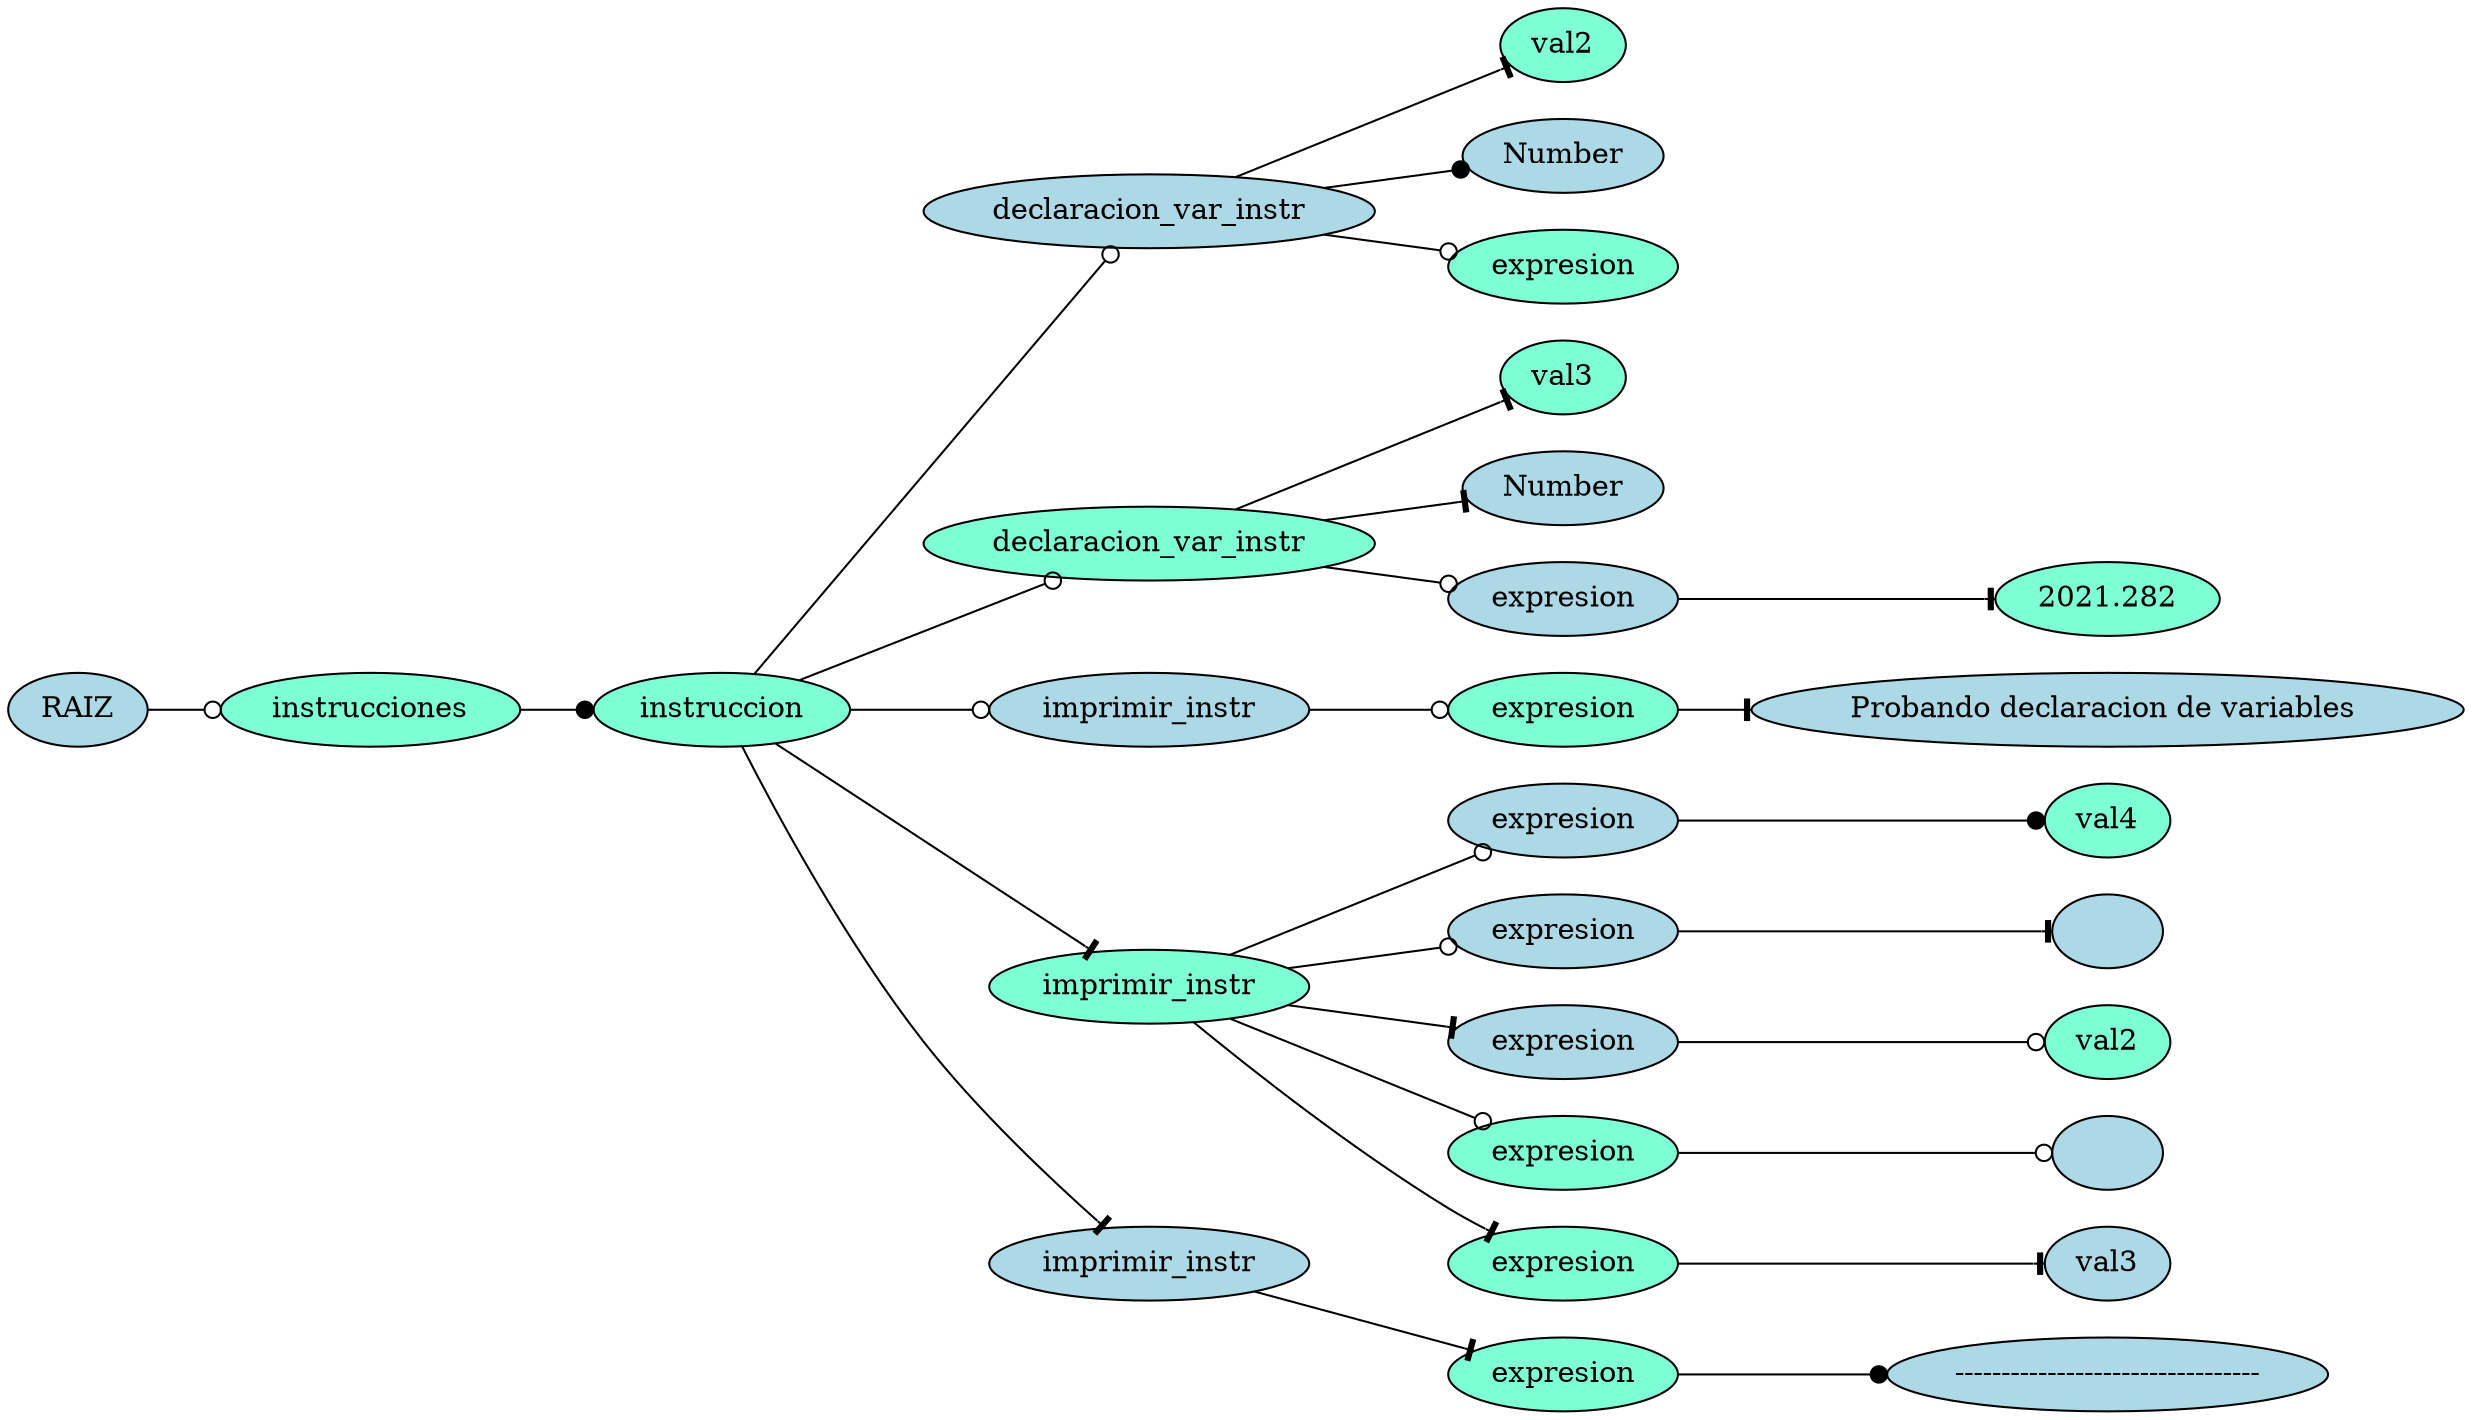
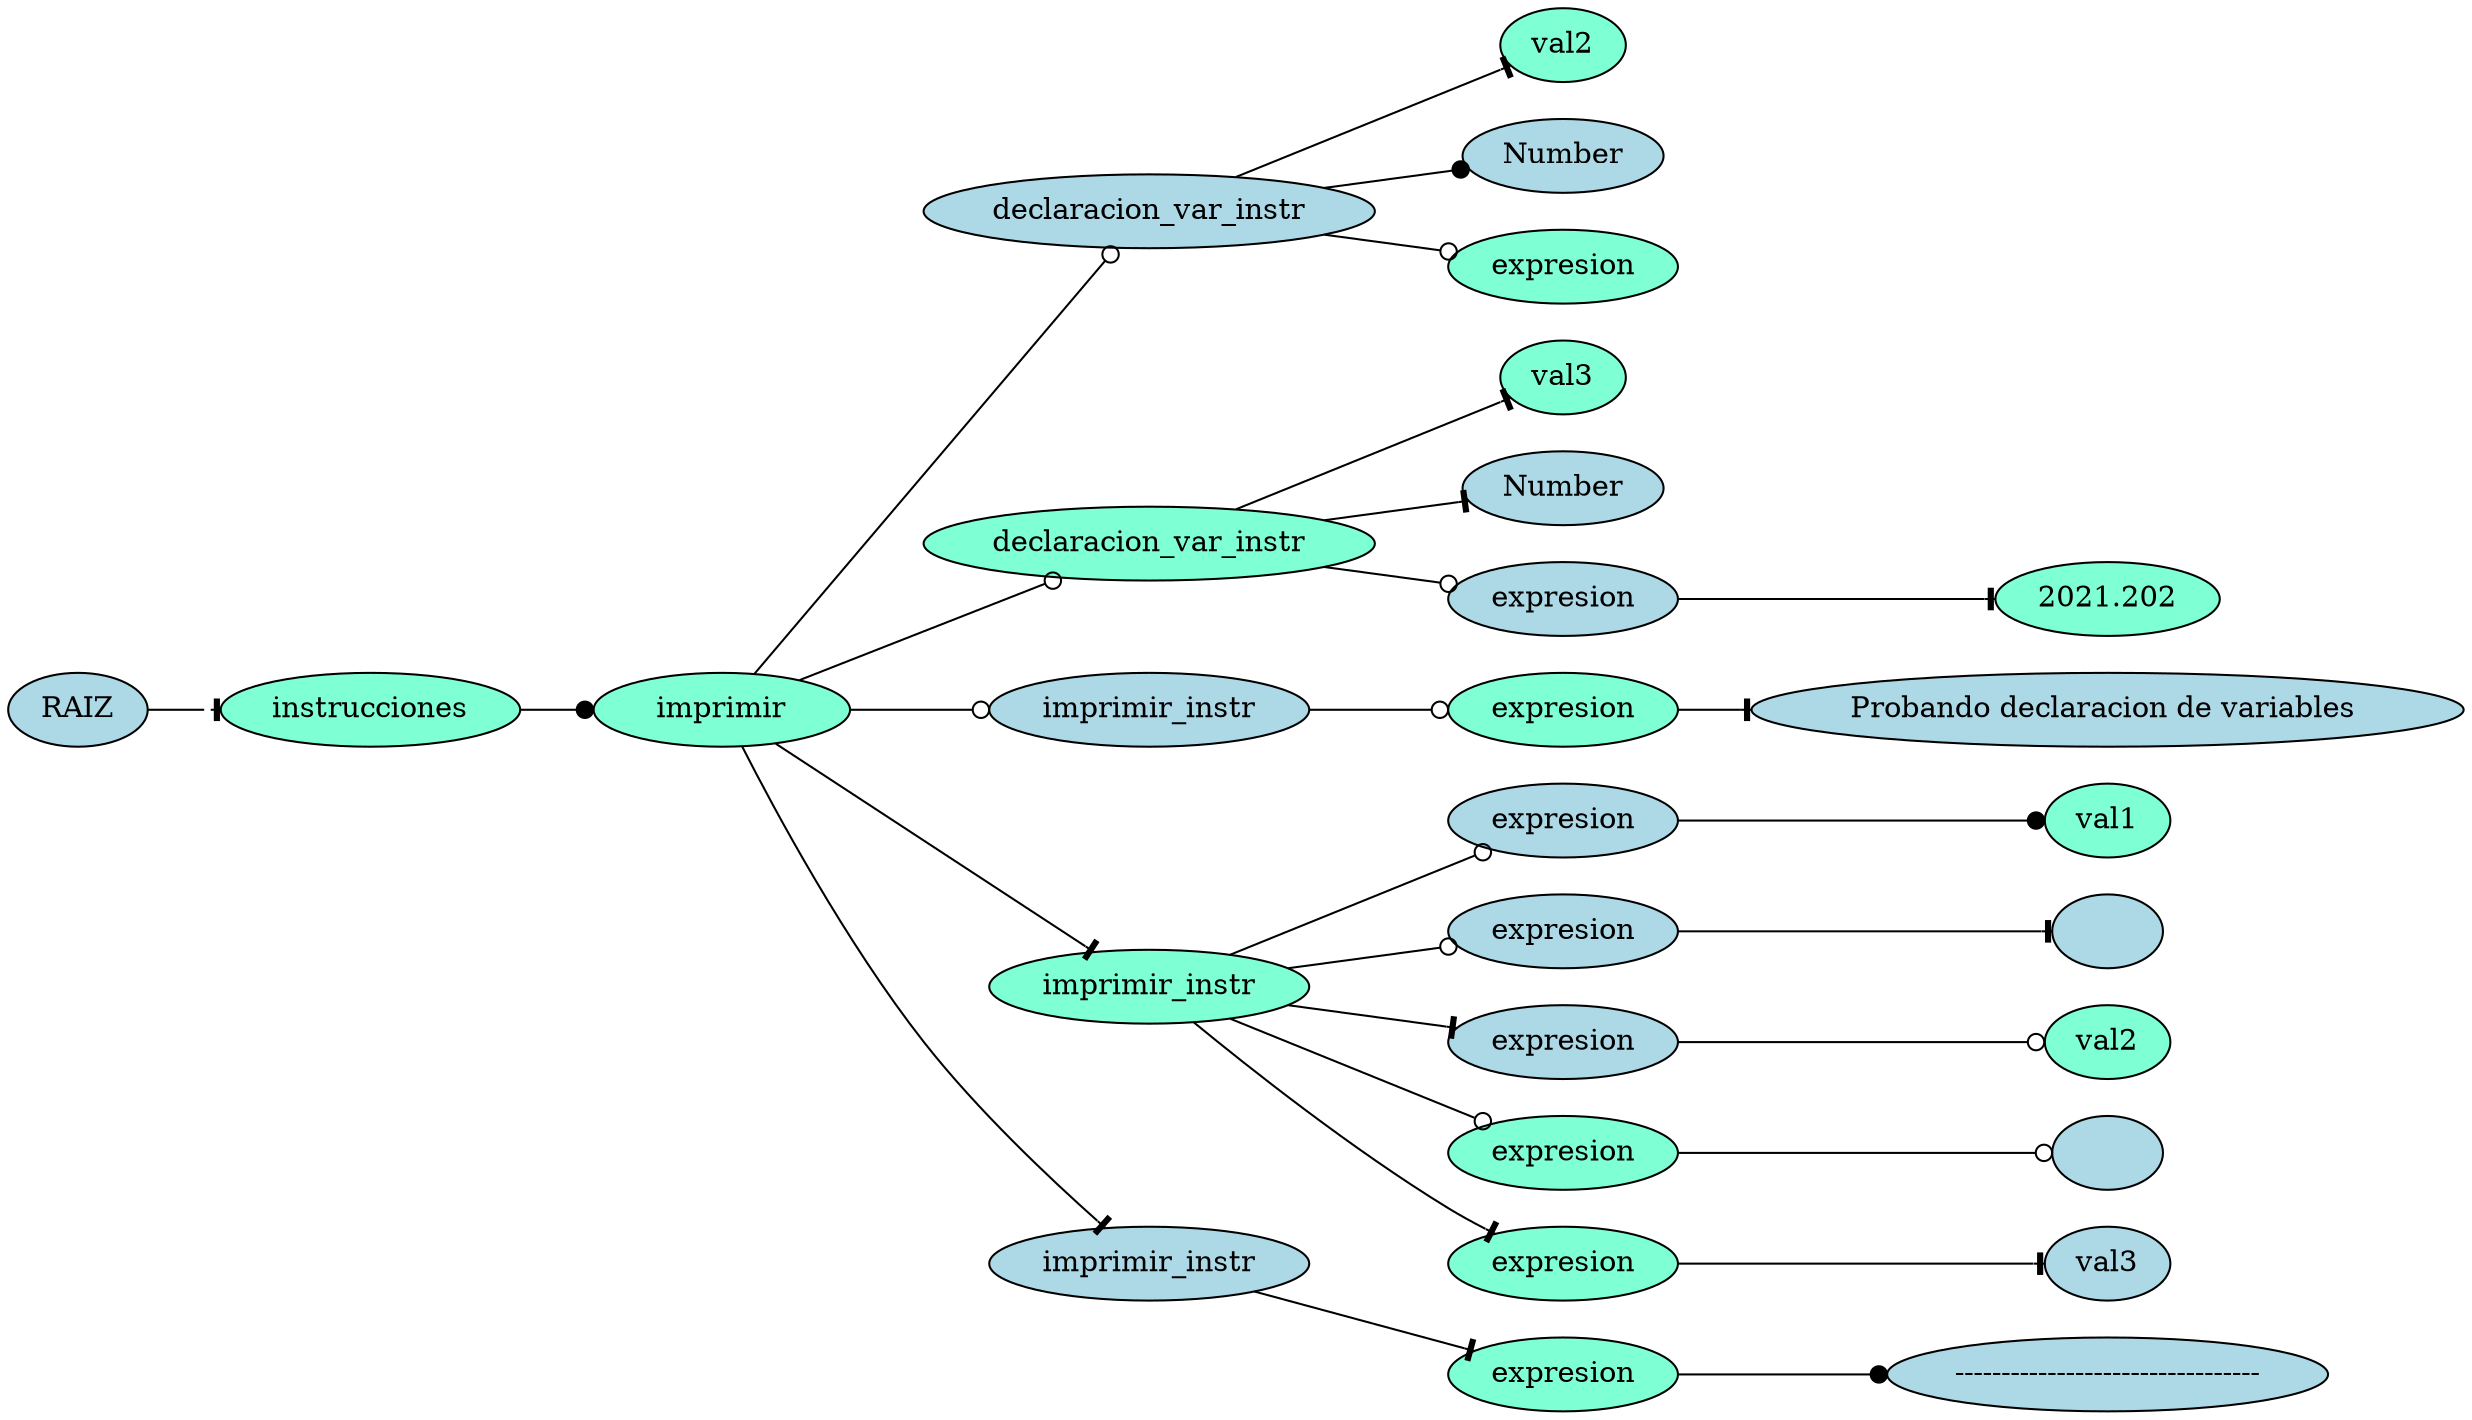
(2108, 599) -> (2108, 599)
(176, 710) -> (176, 710)
(722, 710) -> (722, 710)
(2108, 821) -> (2108, 821)
